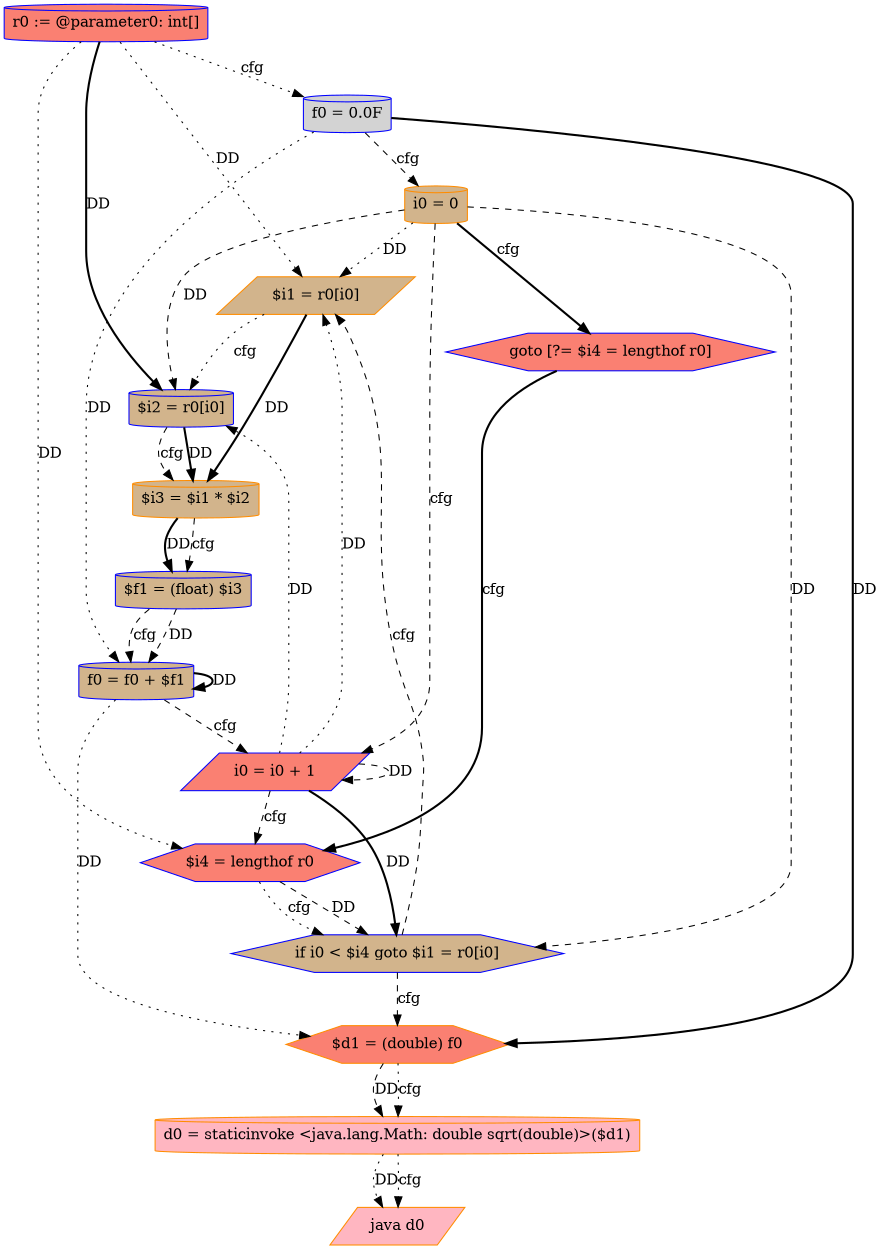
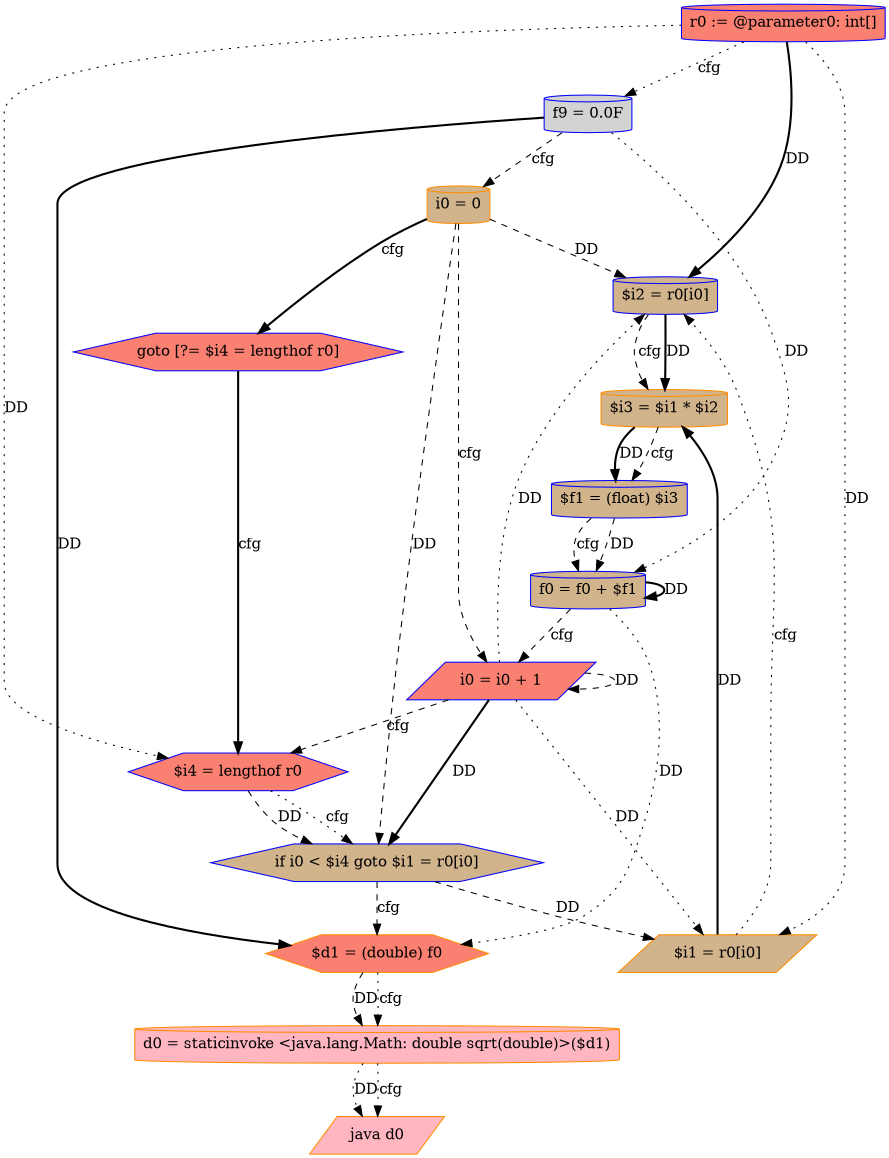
(347, 114) -> (588, 114)
(381, 247) -> none
(404, 636) -> (568, 908)
